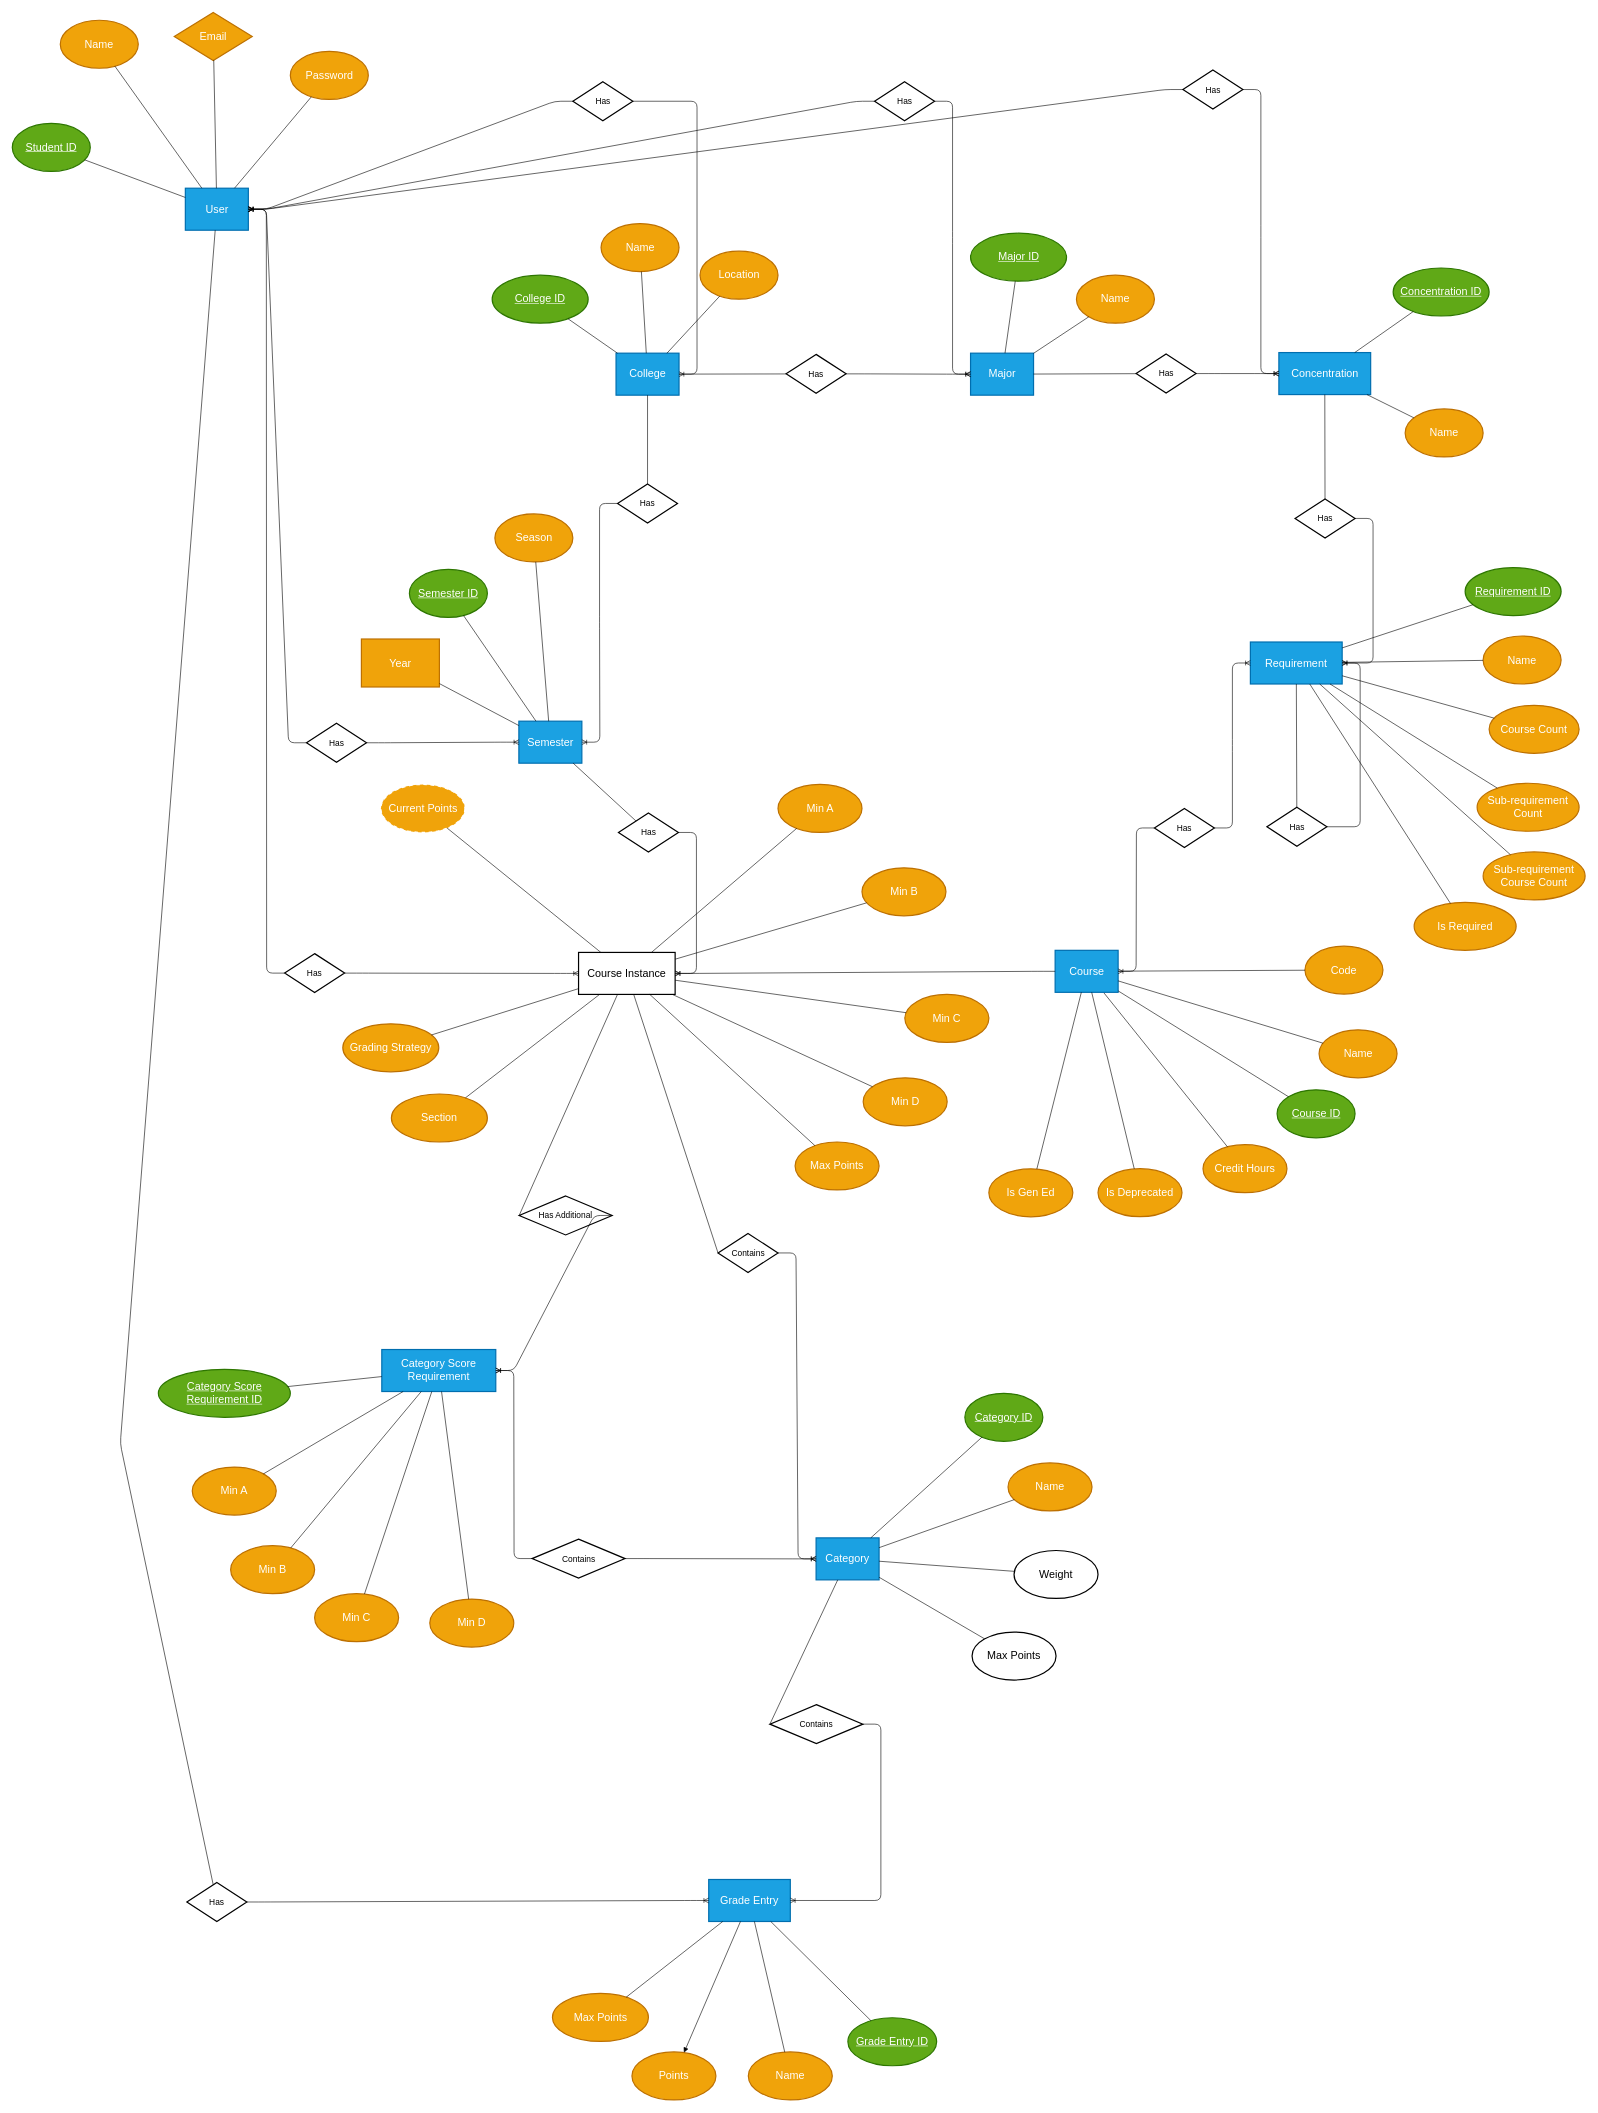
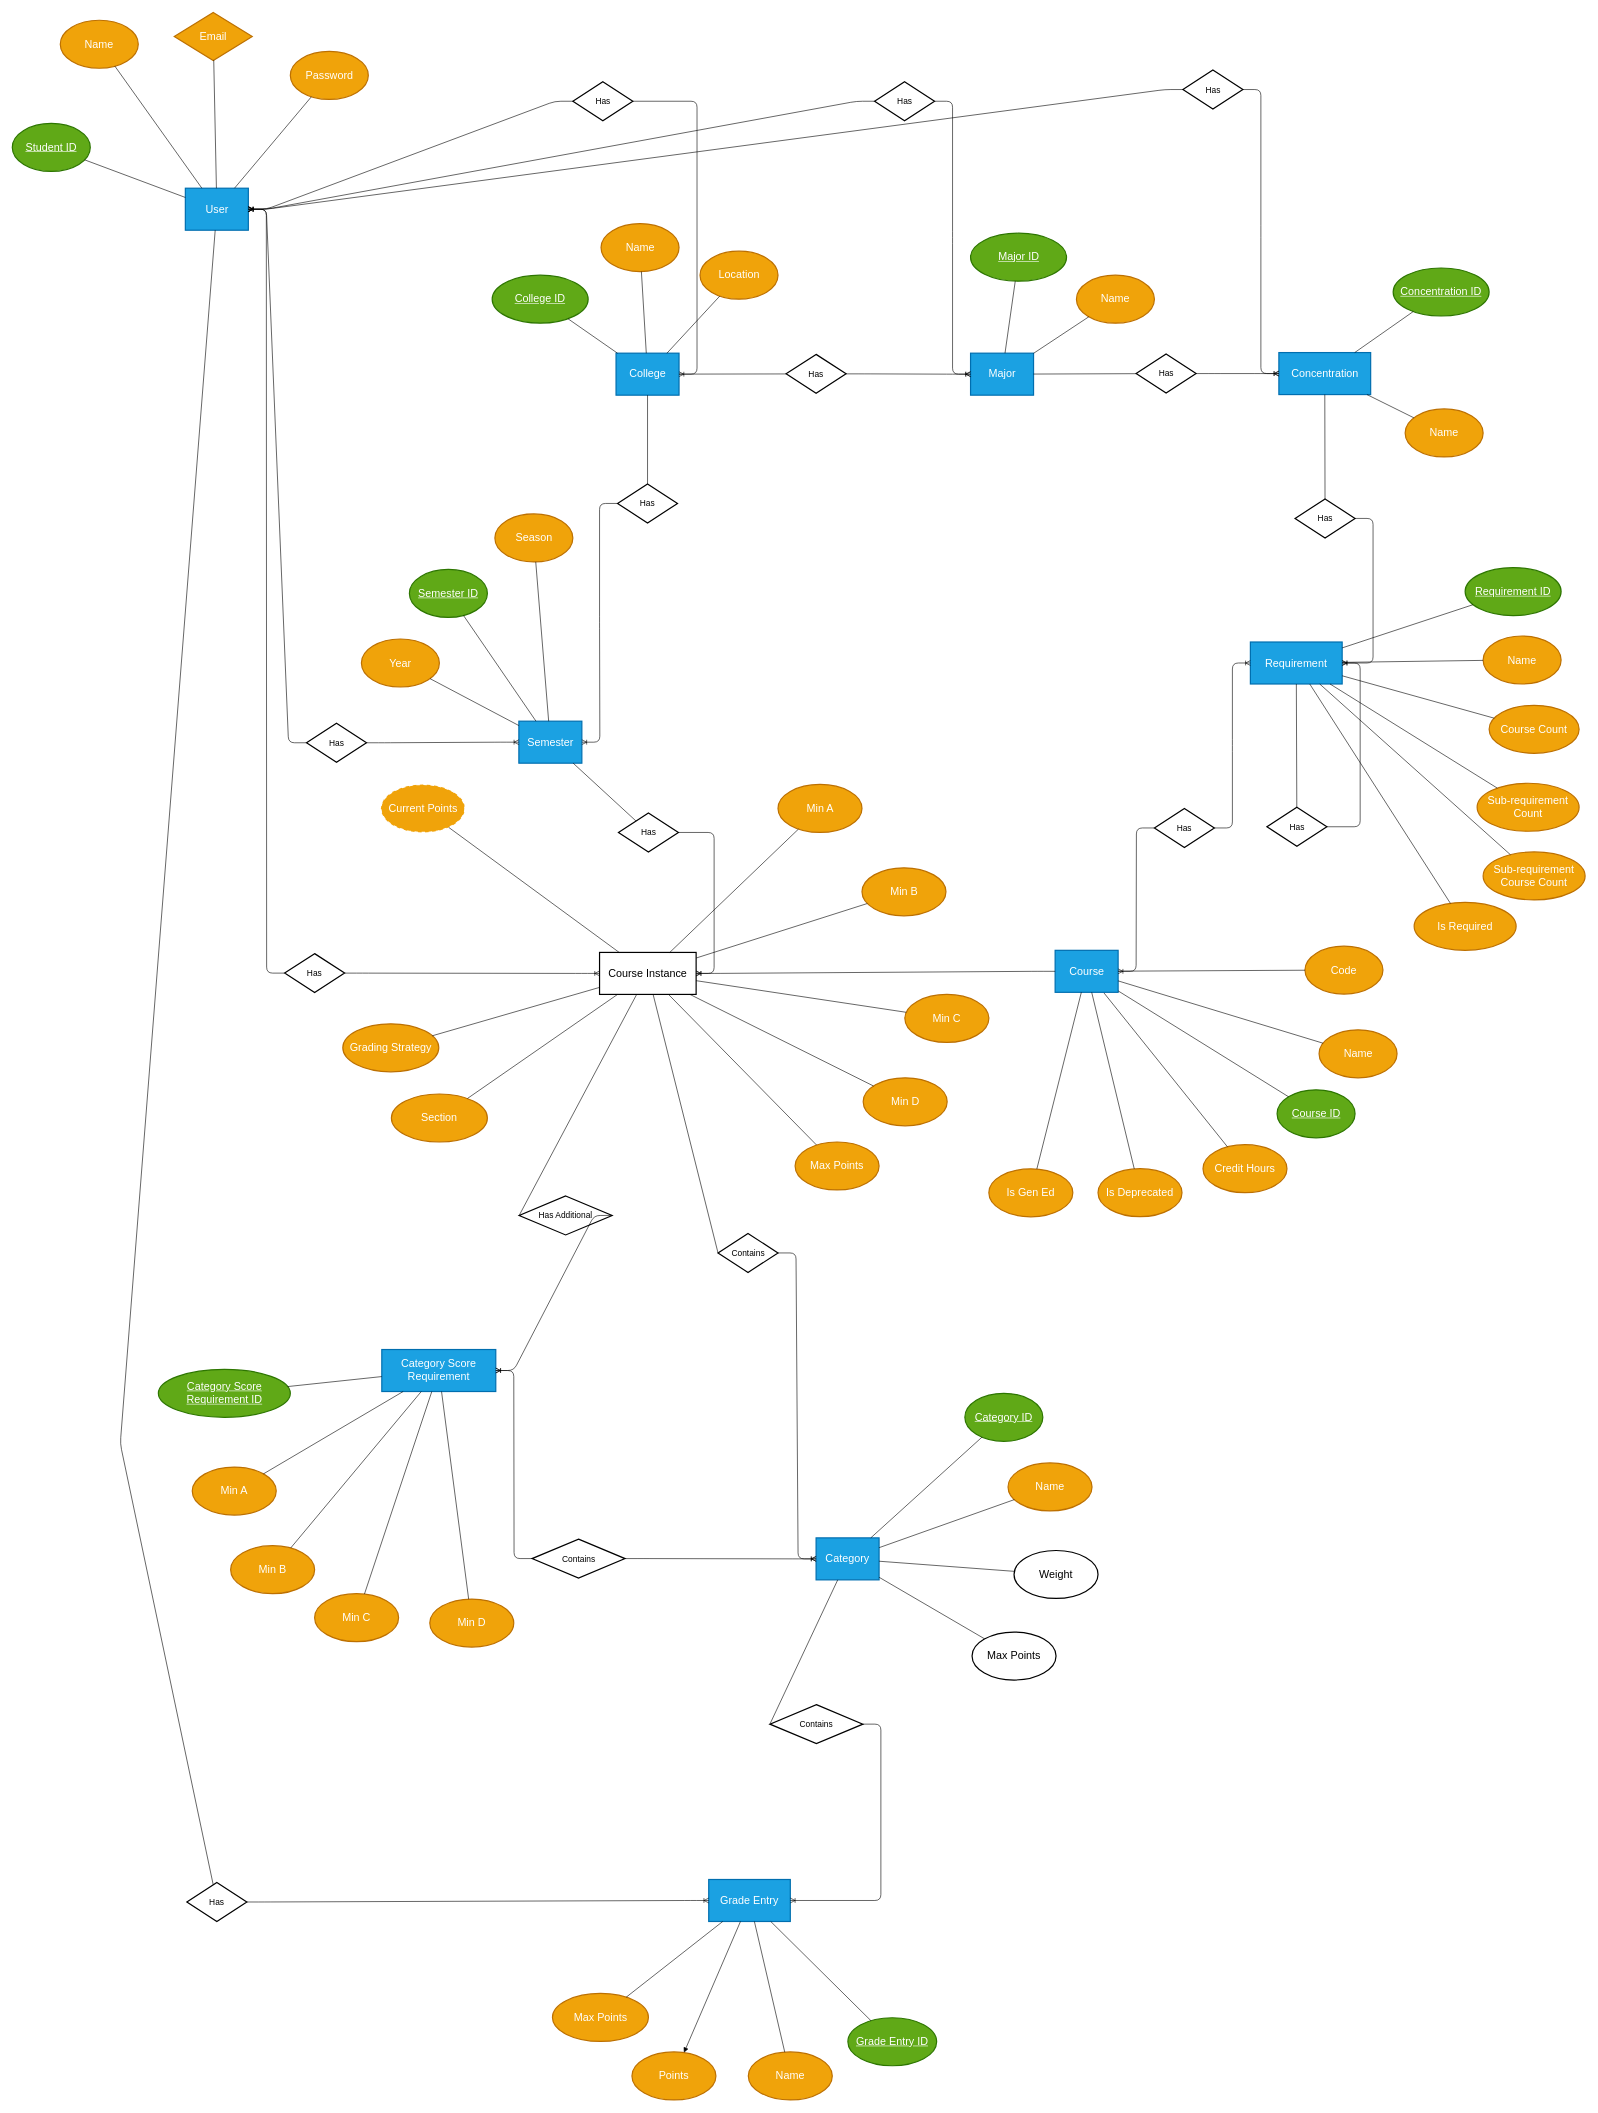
(401, 663) -> (401, 663)
(627, 974) -> (648, 974)
